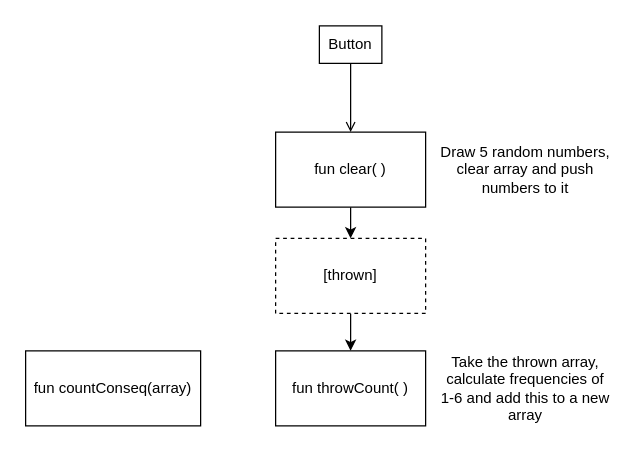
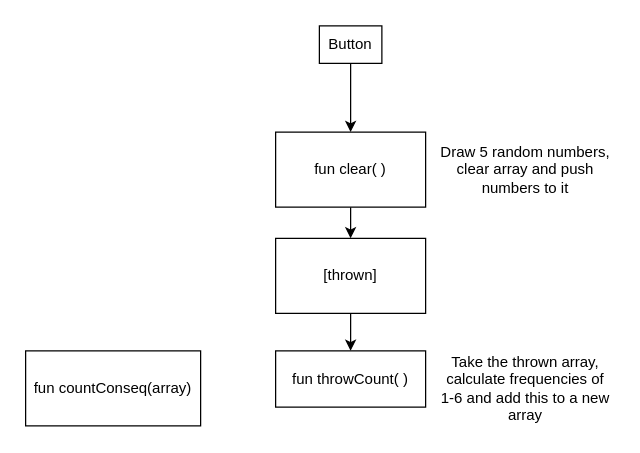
(351, 124) -> (351, 122)
(351, 276) -> (351, 276)
(351, 388) -> (351, 379)
